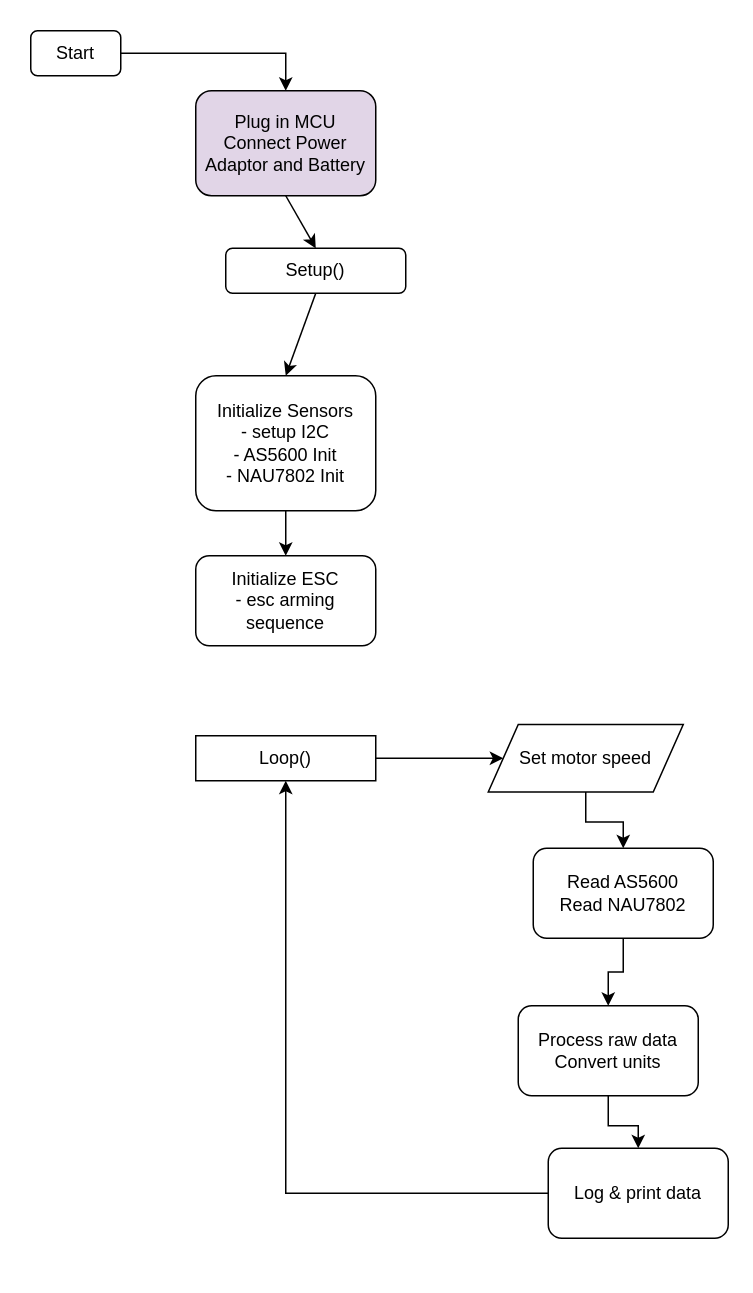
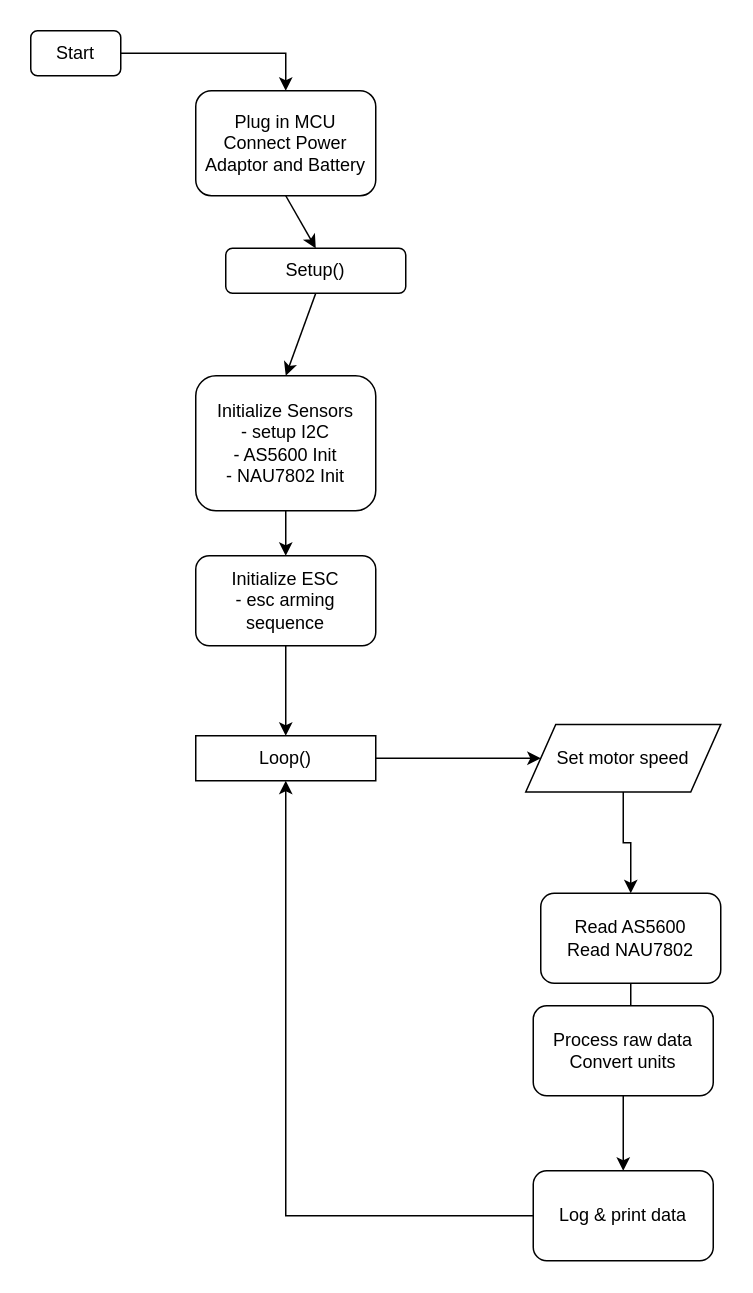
(286, 143) -> (286, 143)
none -> (286, 686)
(586, 758) -> (623, 758)
(623, 893) -> (631, 938)
(608, 1051) -> (623, 1051)
(638, 1193) -> (623, 1216)
